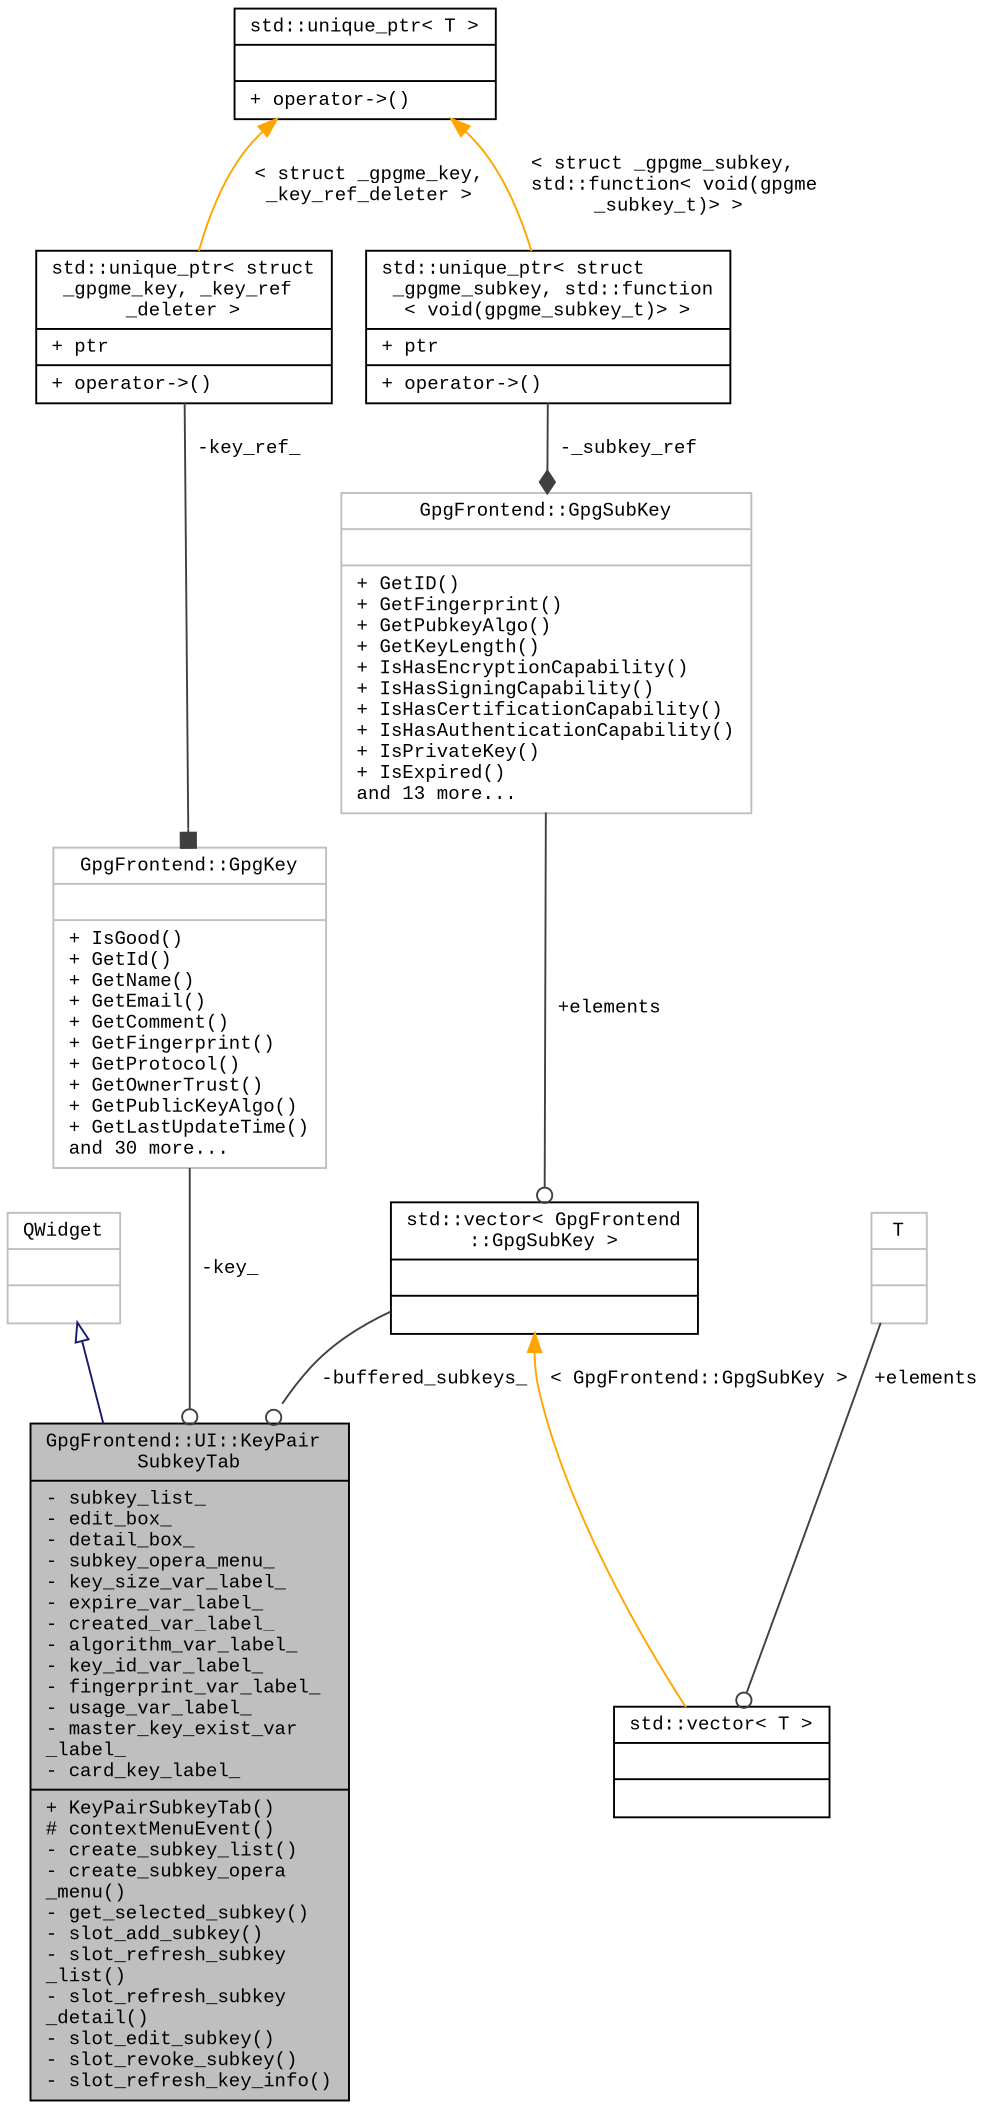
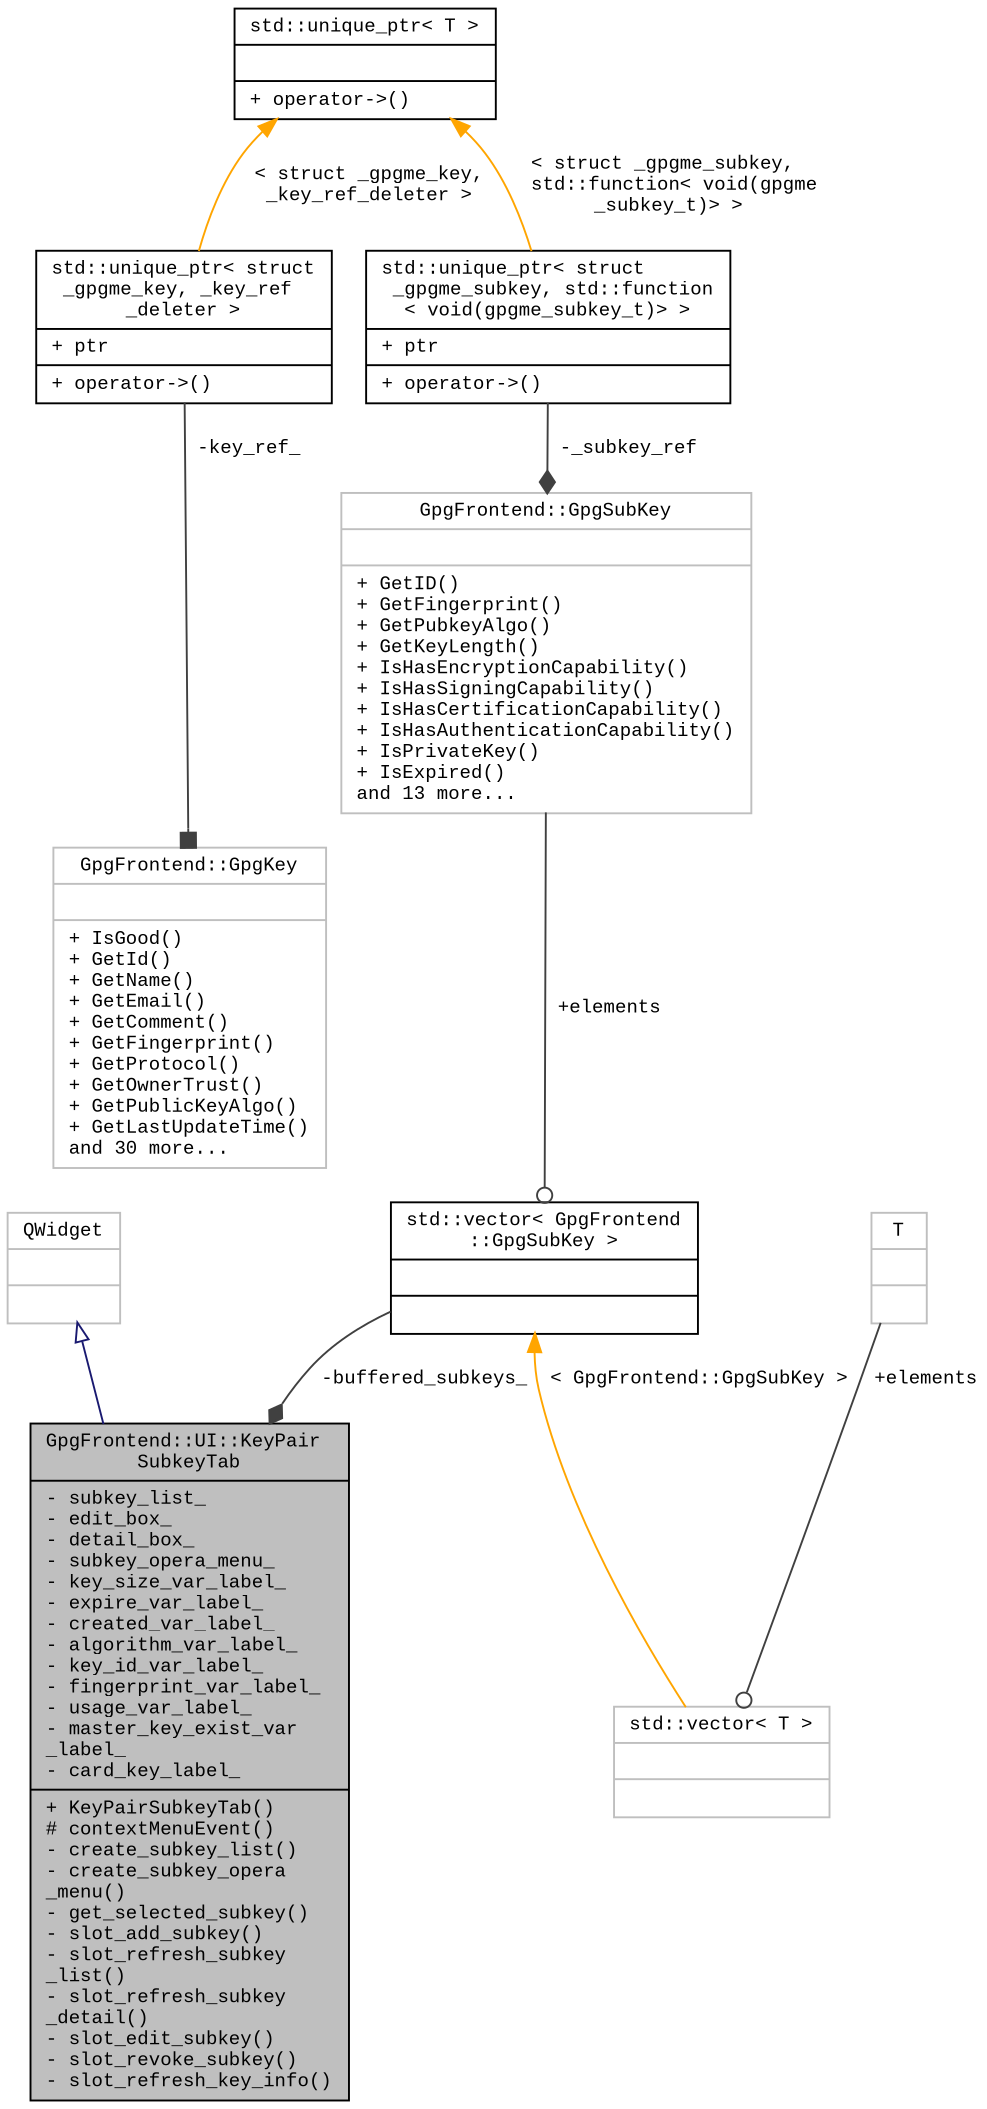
(190, 1288) -> none
(329, 1350) -> (329, 1350)
(722, 1762) -> (722, 1762)
